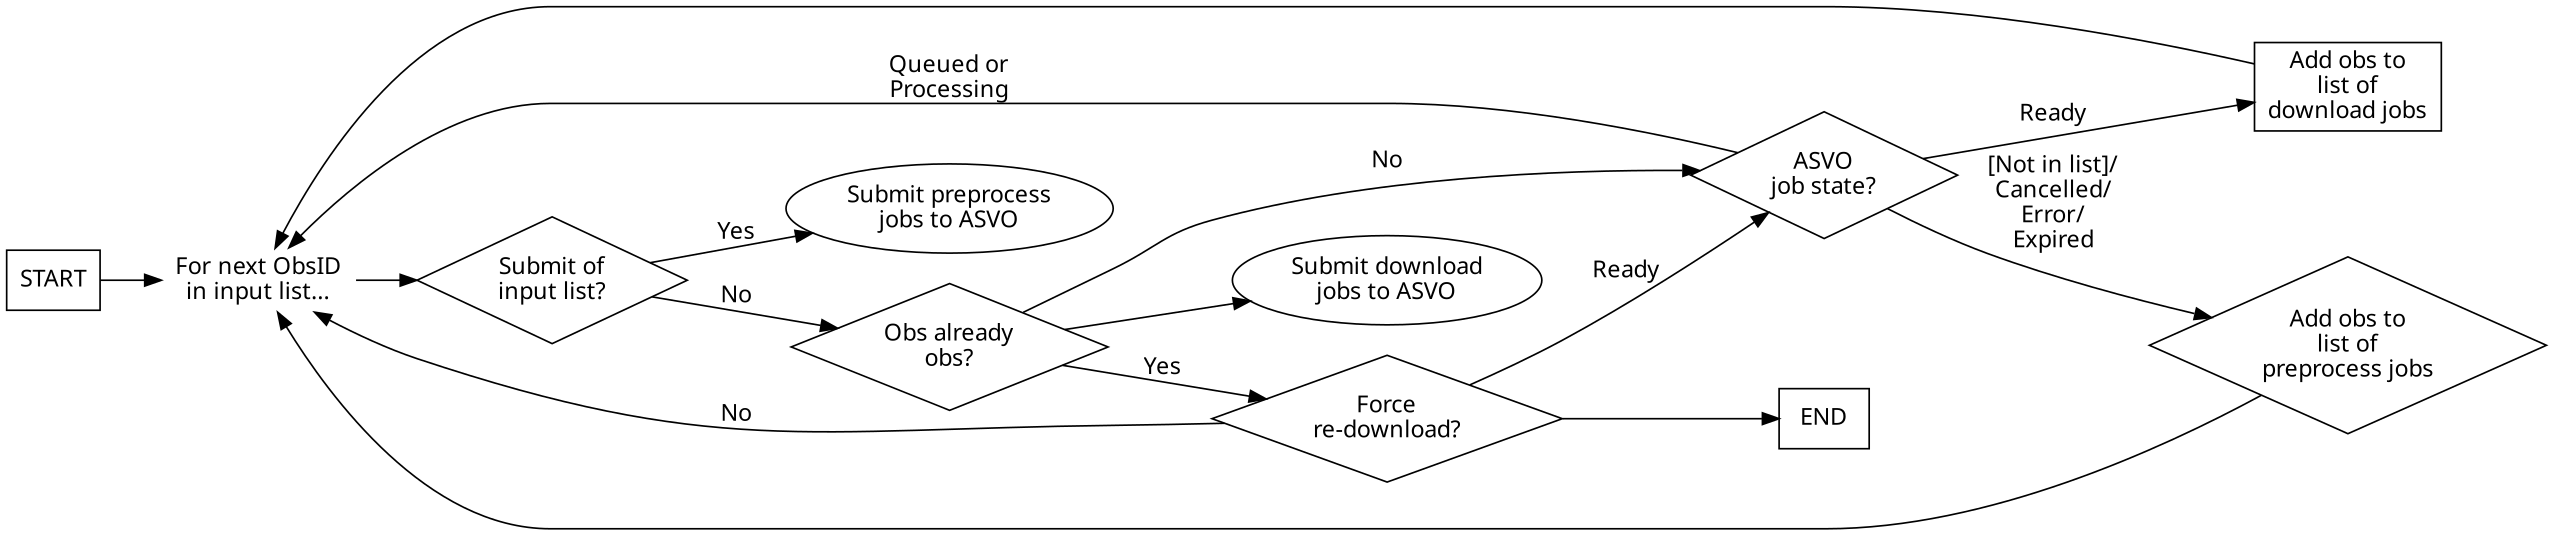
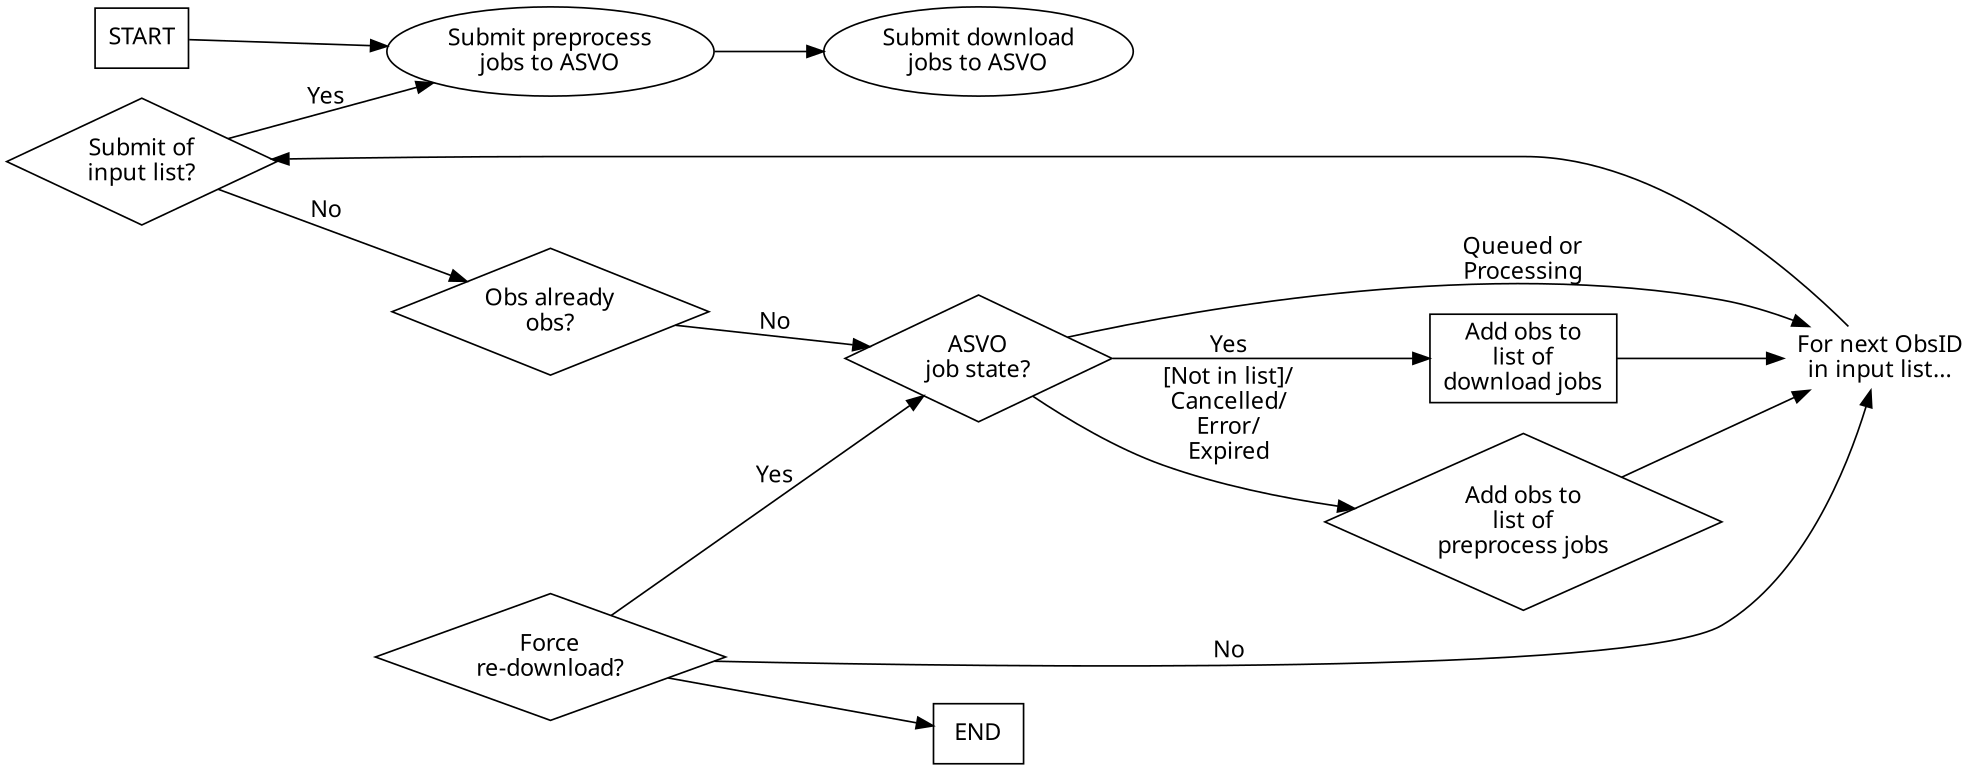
(2054, 114) -> (1229, 346)
(1626, 271) -> (775, 476)
(122, 280) -> (280, 43)
(1149, 317) -> (761, 51)
(1156, 381) -> none
